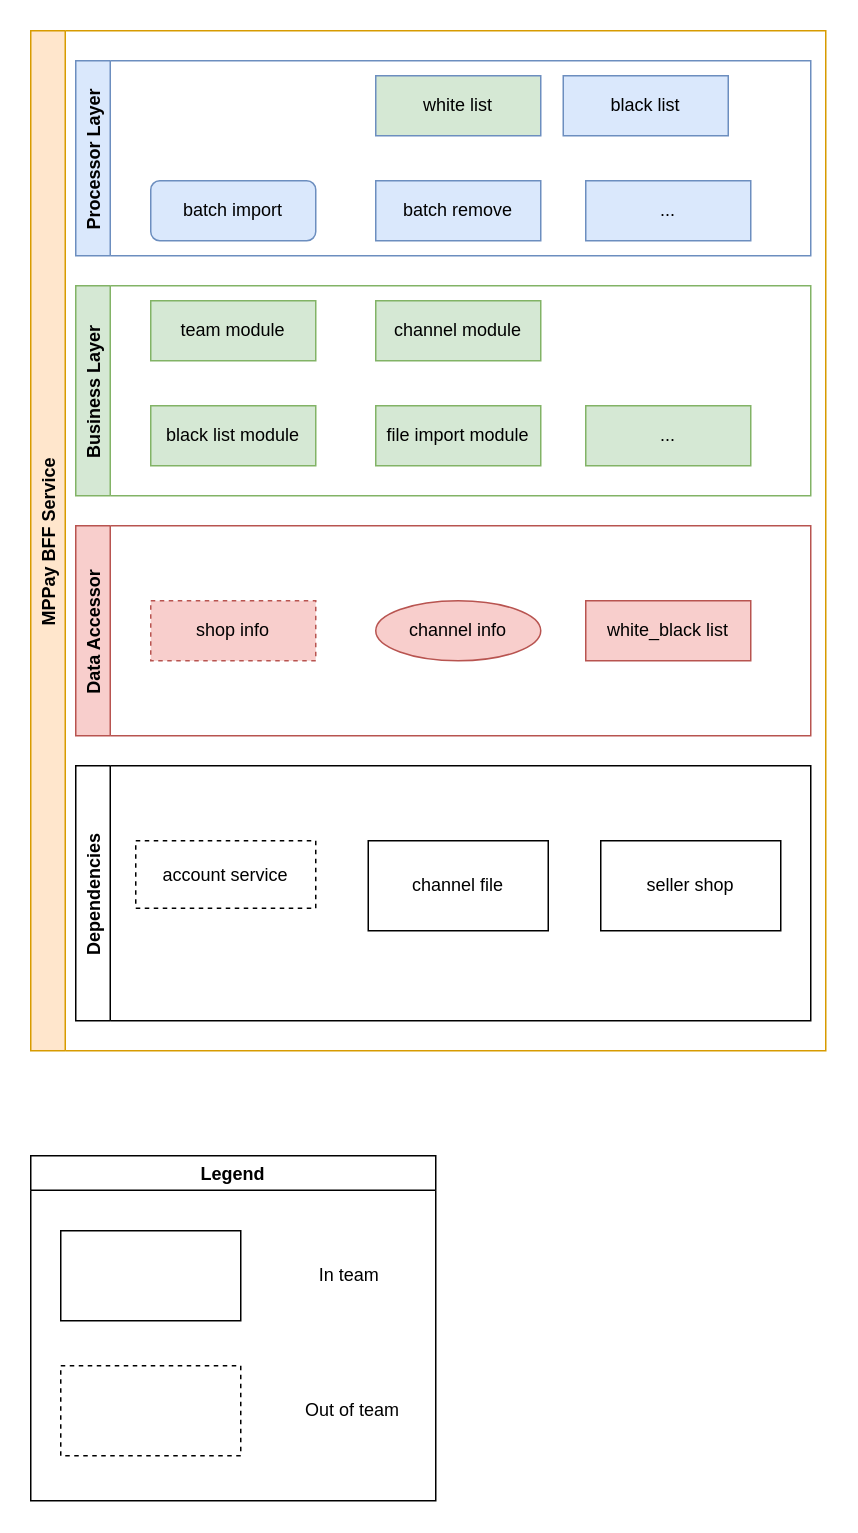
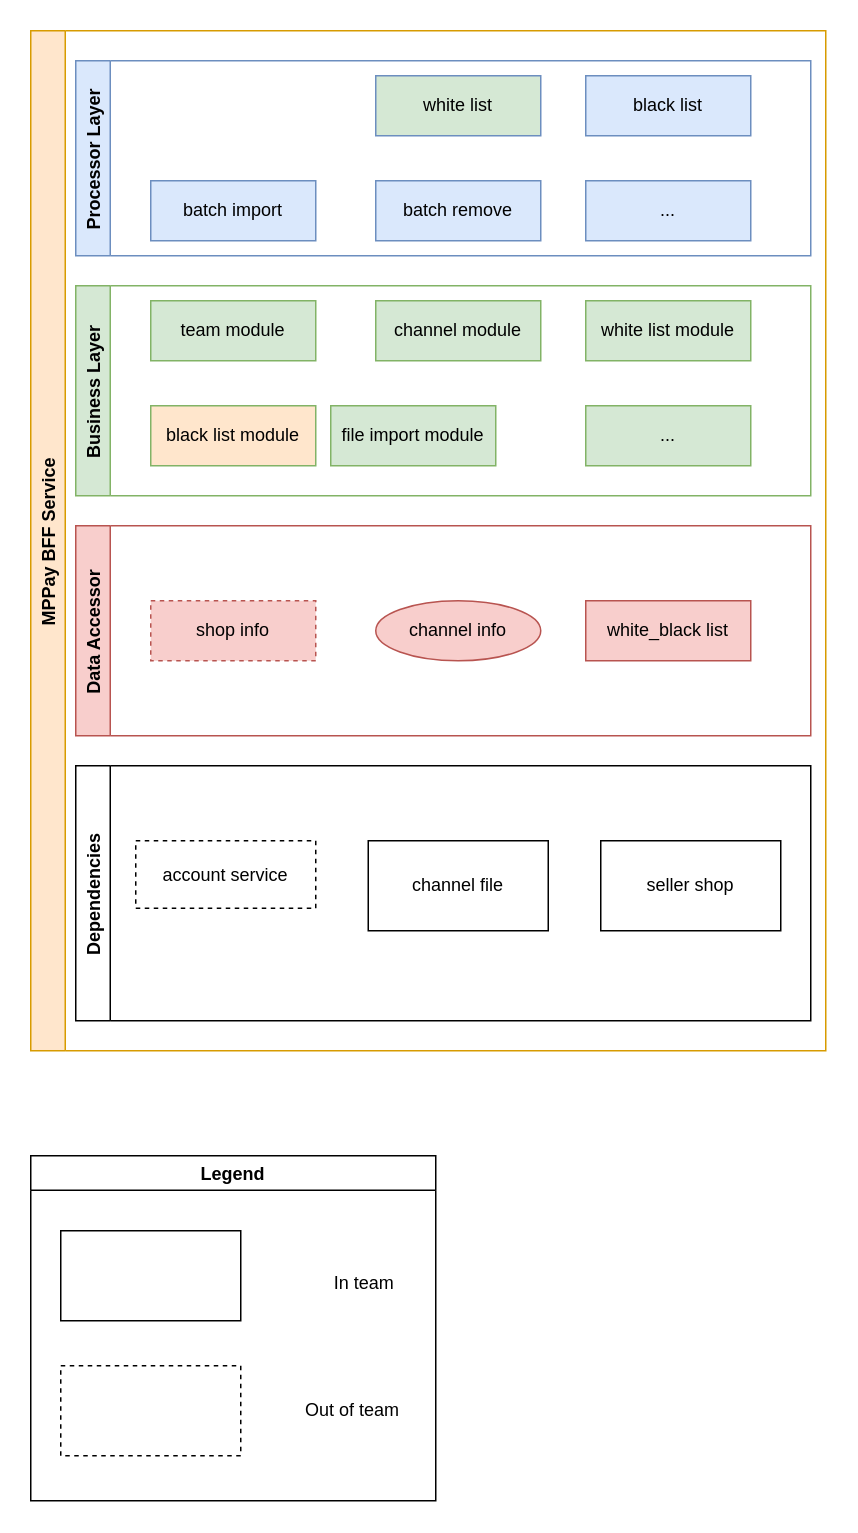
(646, 106) -> (668, 106)
(233, 211) -> (233, 211)
none -> (668, 331)
(233, 436) -> (233, 436)
(458, 436) -> (413, 436)
(350, 1276) -> (365, 1283)
